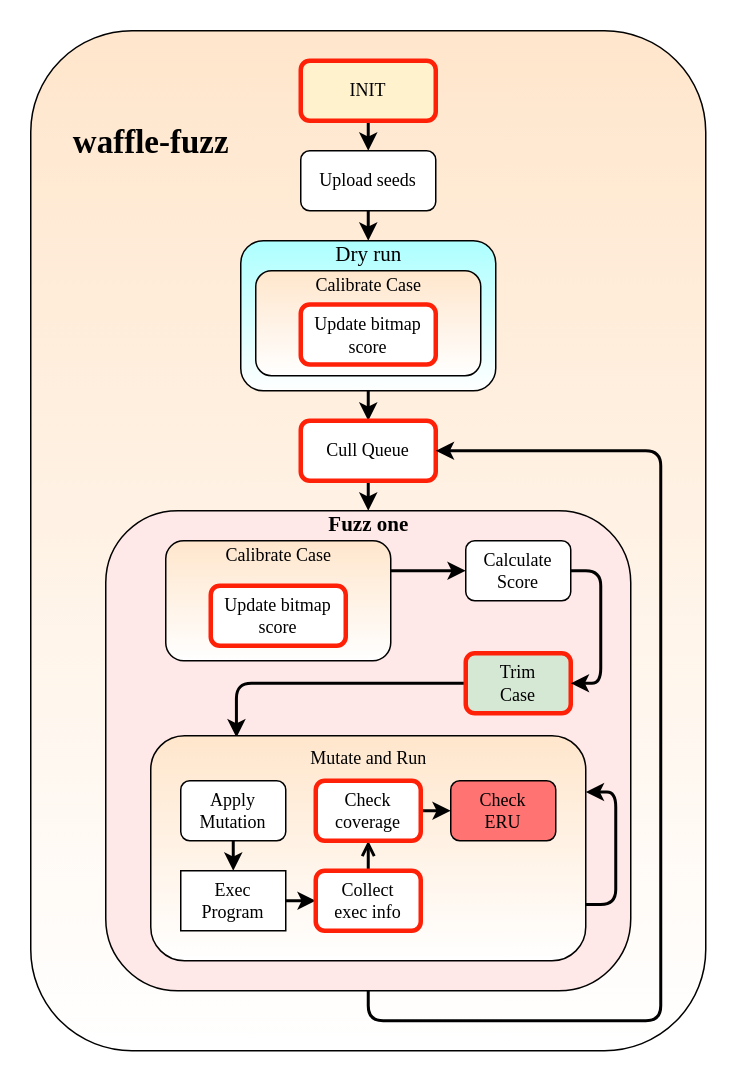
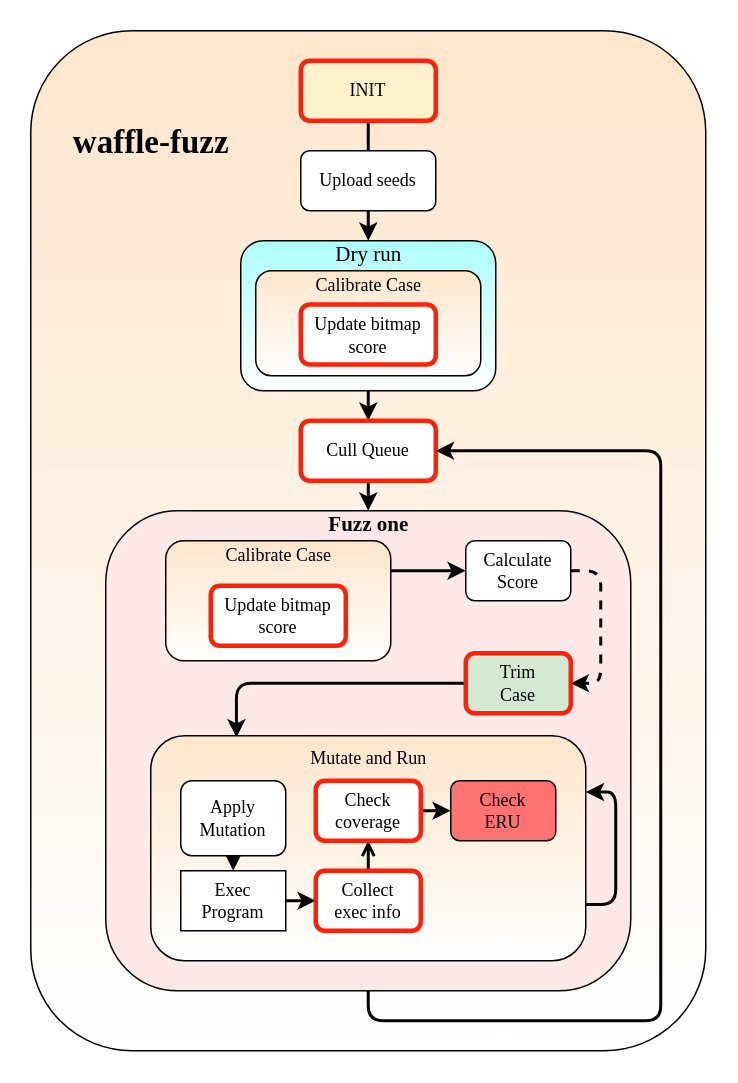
(368, 136) -> (368, 142)
(601, 619) -> (601, 619)
(233, 811) -> (233, 818)
